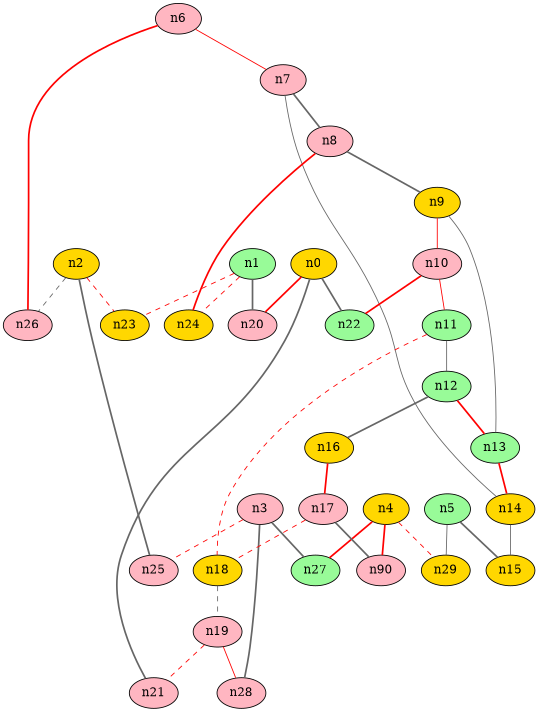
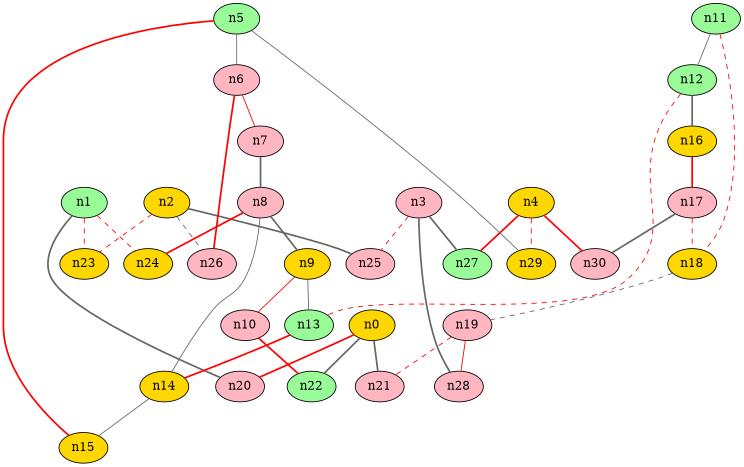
none -> (237, 49)
(374, 293) -> (225, 299)
(442, 294) -> none
(471, 417) -> (541, 303)
(479, 540) -> (3, 167)
(381, 570) -> (595, 264)
